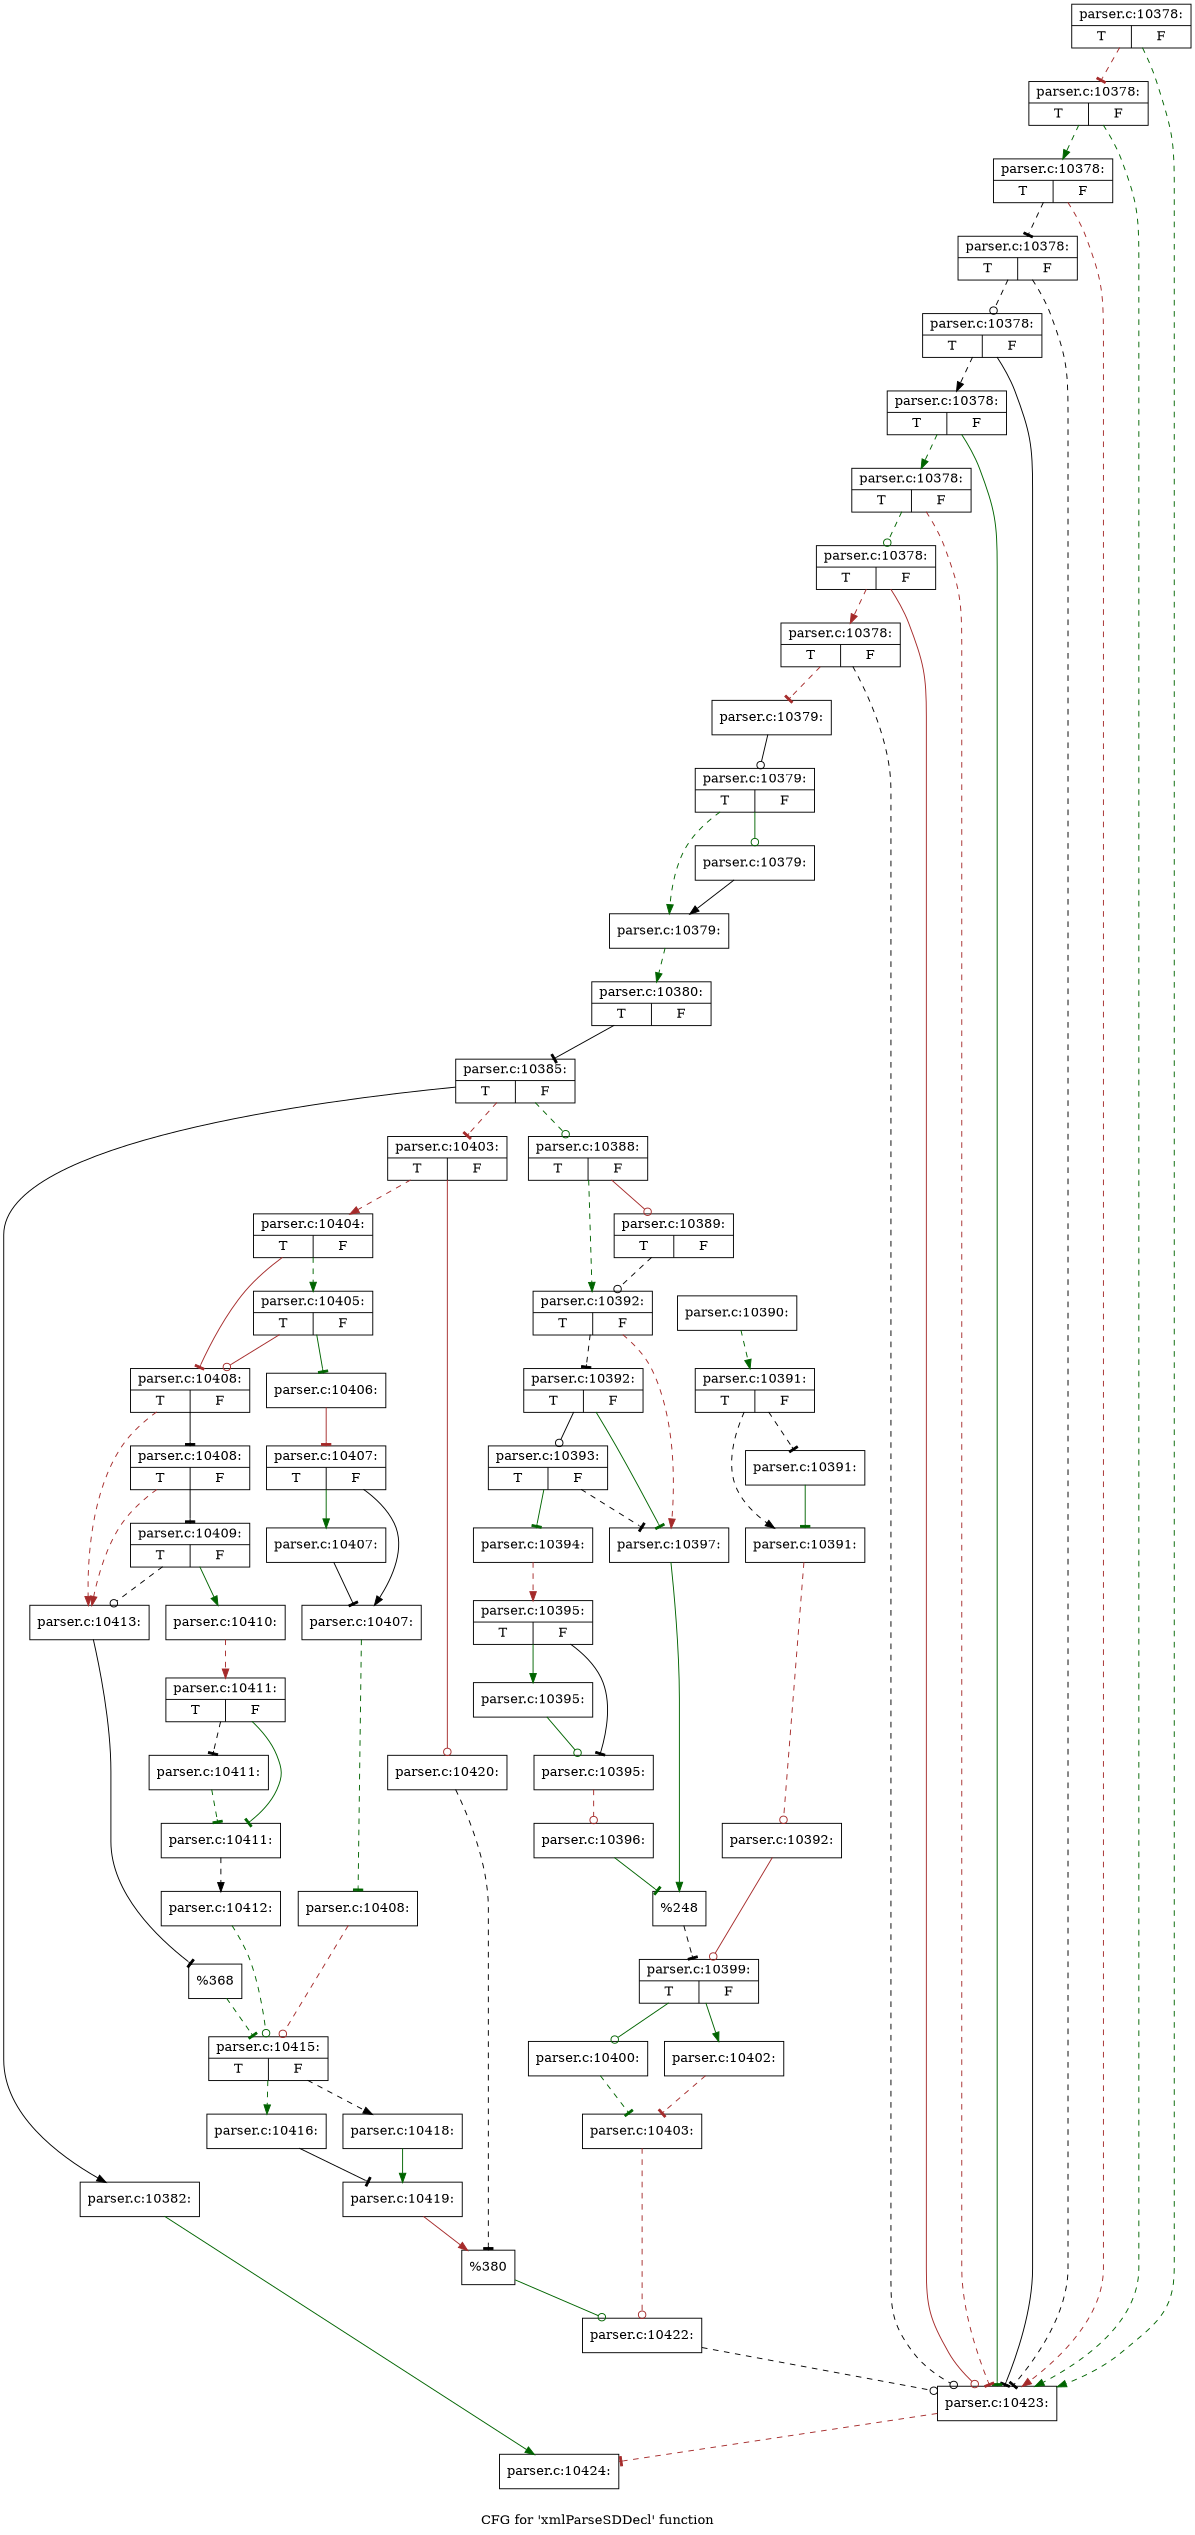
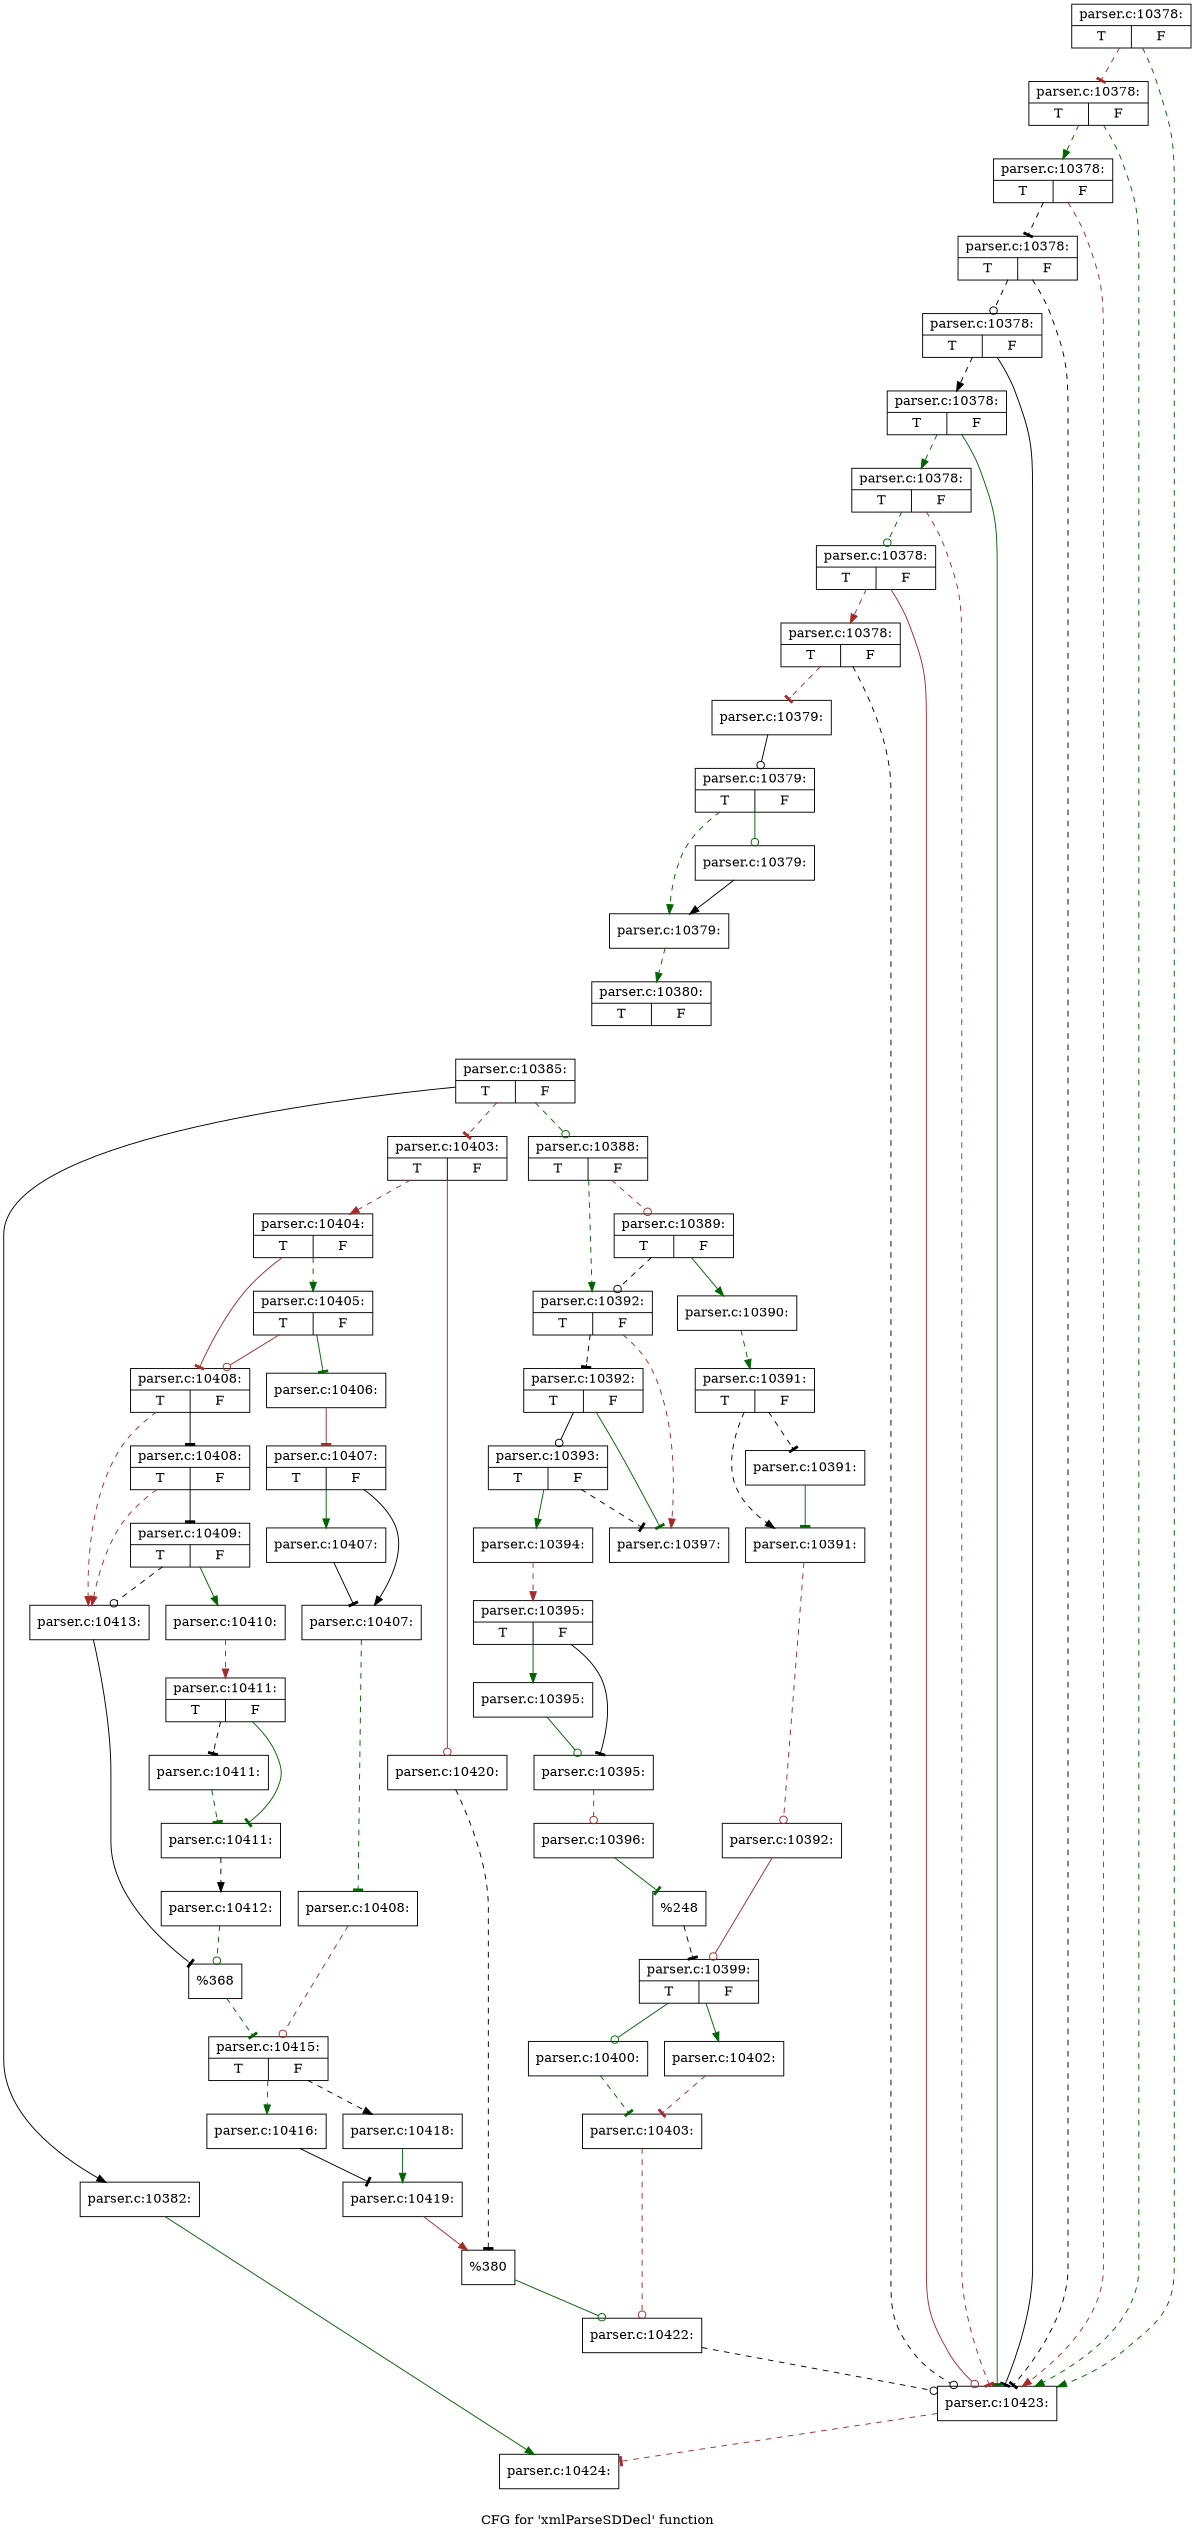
(585, 1041) -> none
(628, 1195) -> (628, 1195)
none -> (704, 1273)
(541, 1506) -> (541, 1506)
(679, 1722) -> none
(255, 1975) -> (218, 1941)
